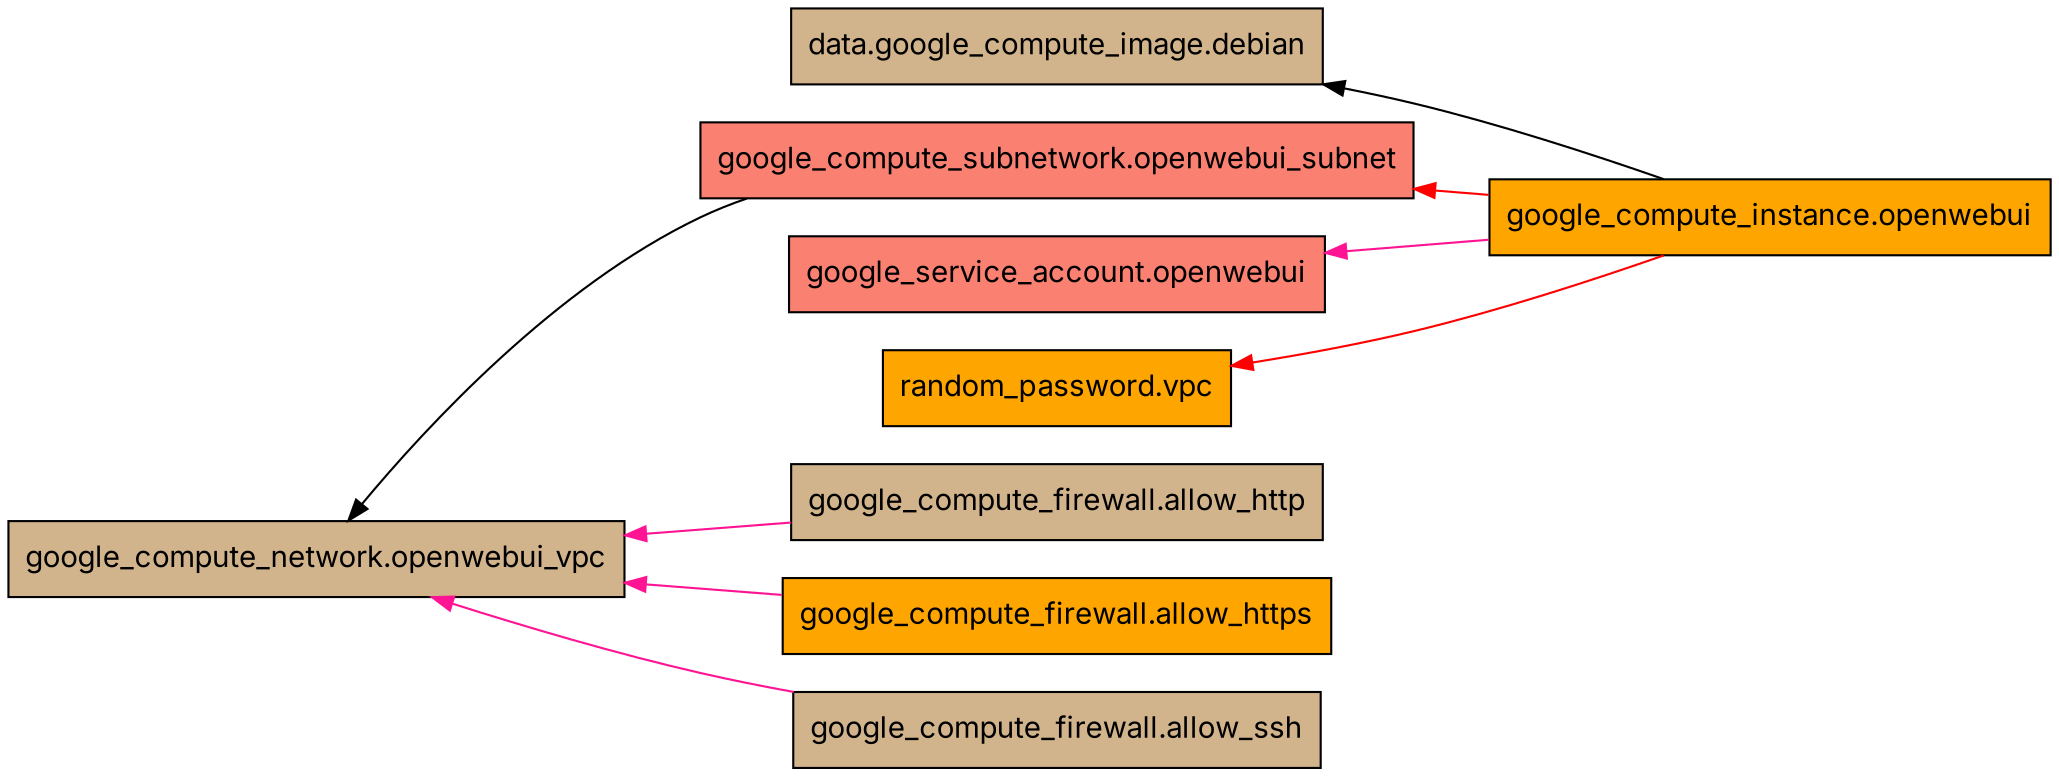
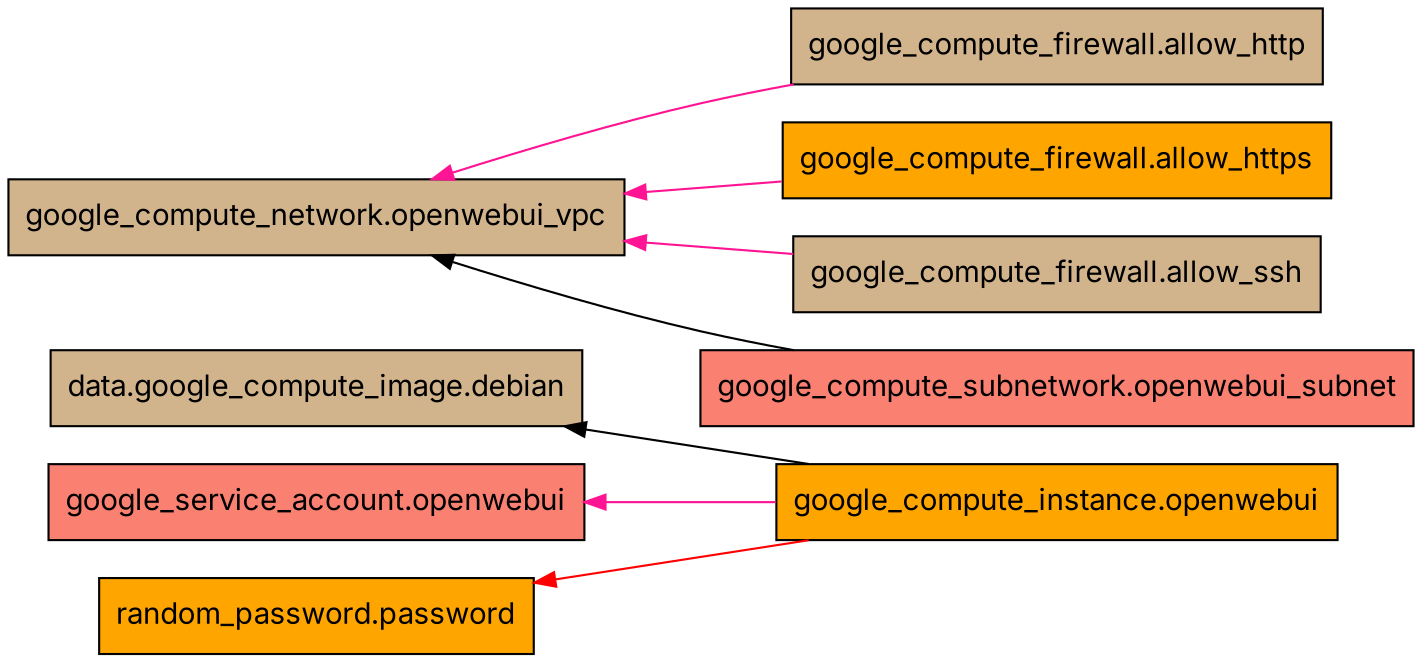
(1462, 193) -> none
(1057, 388) -> (316, 616)
